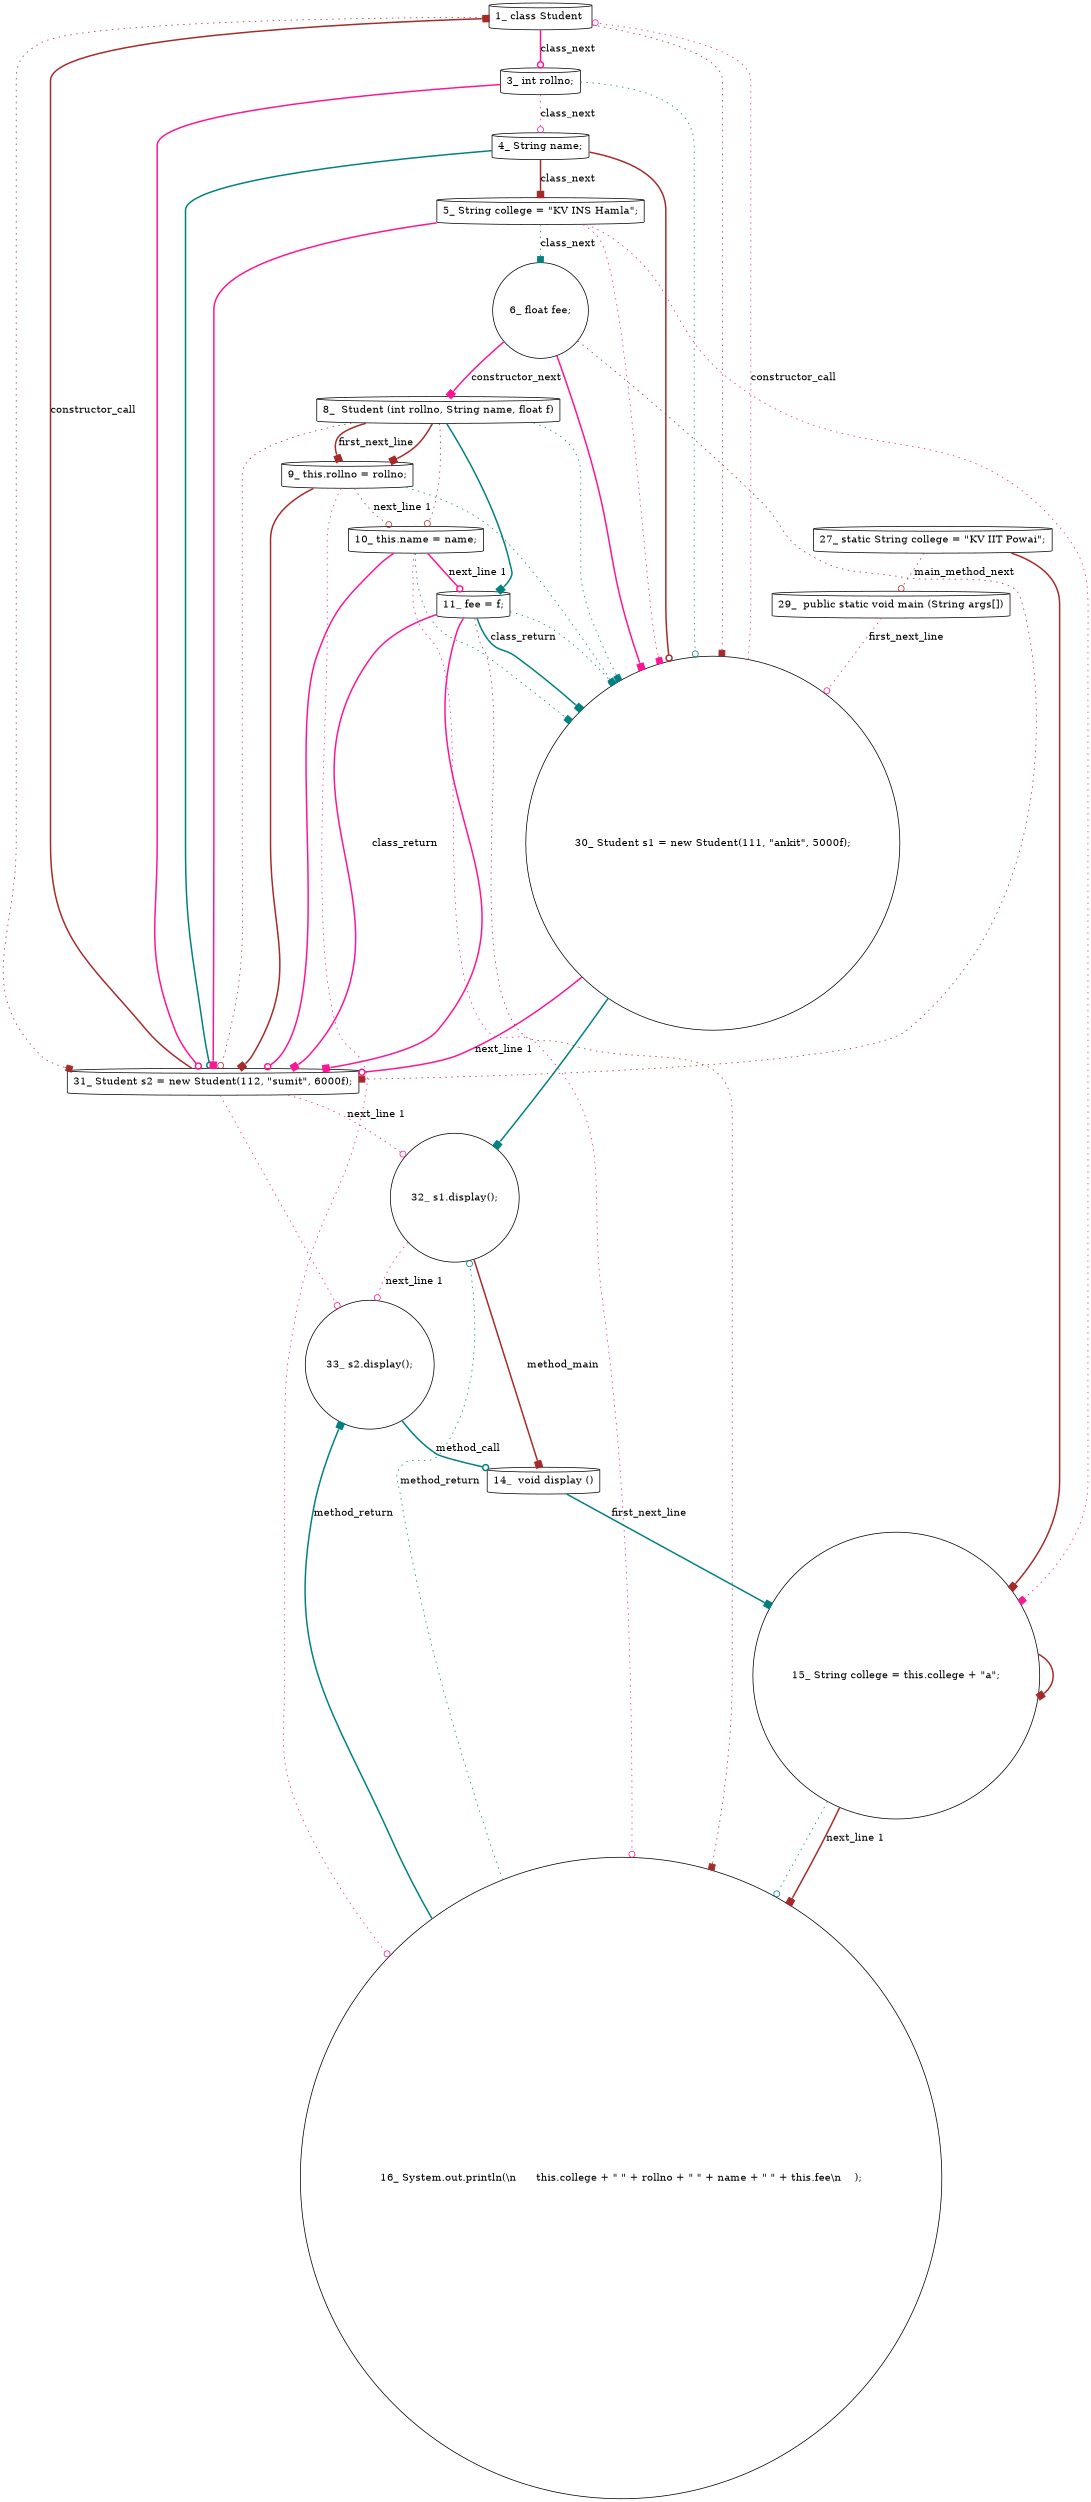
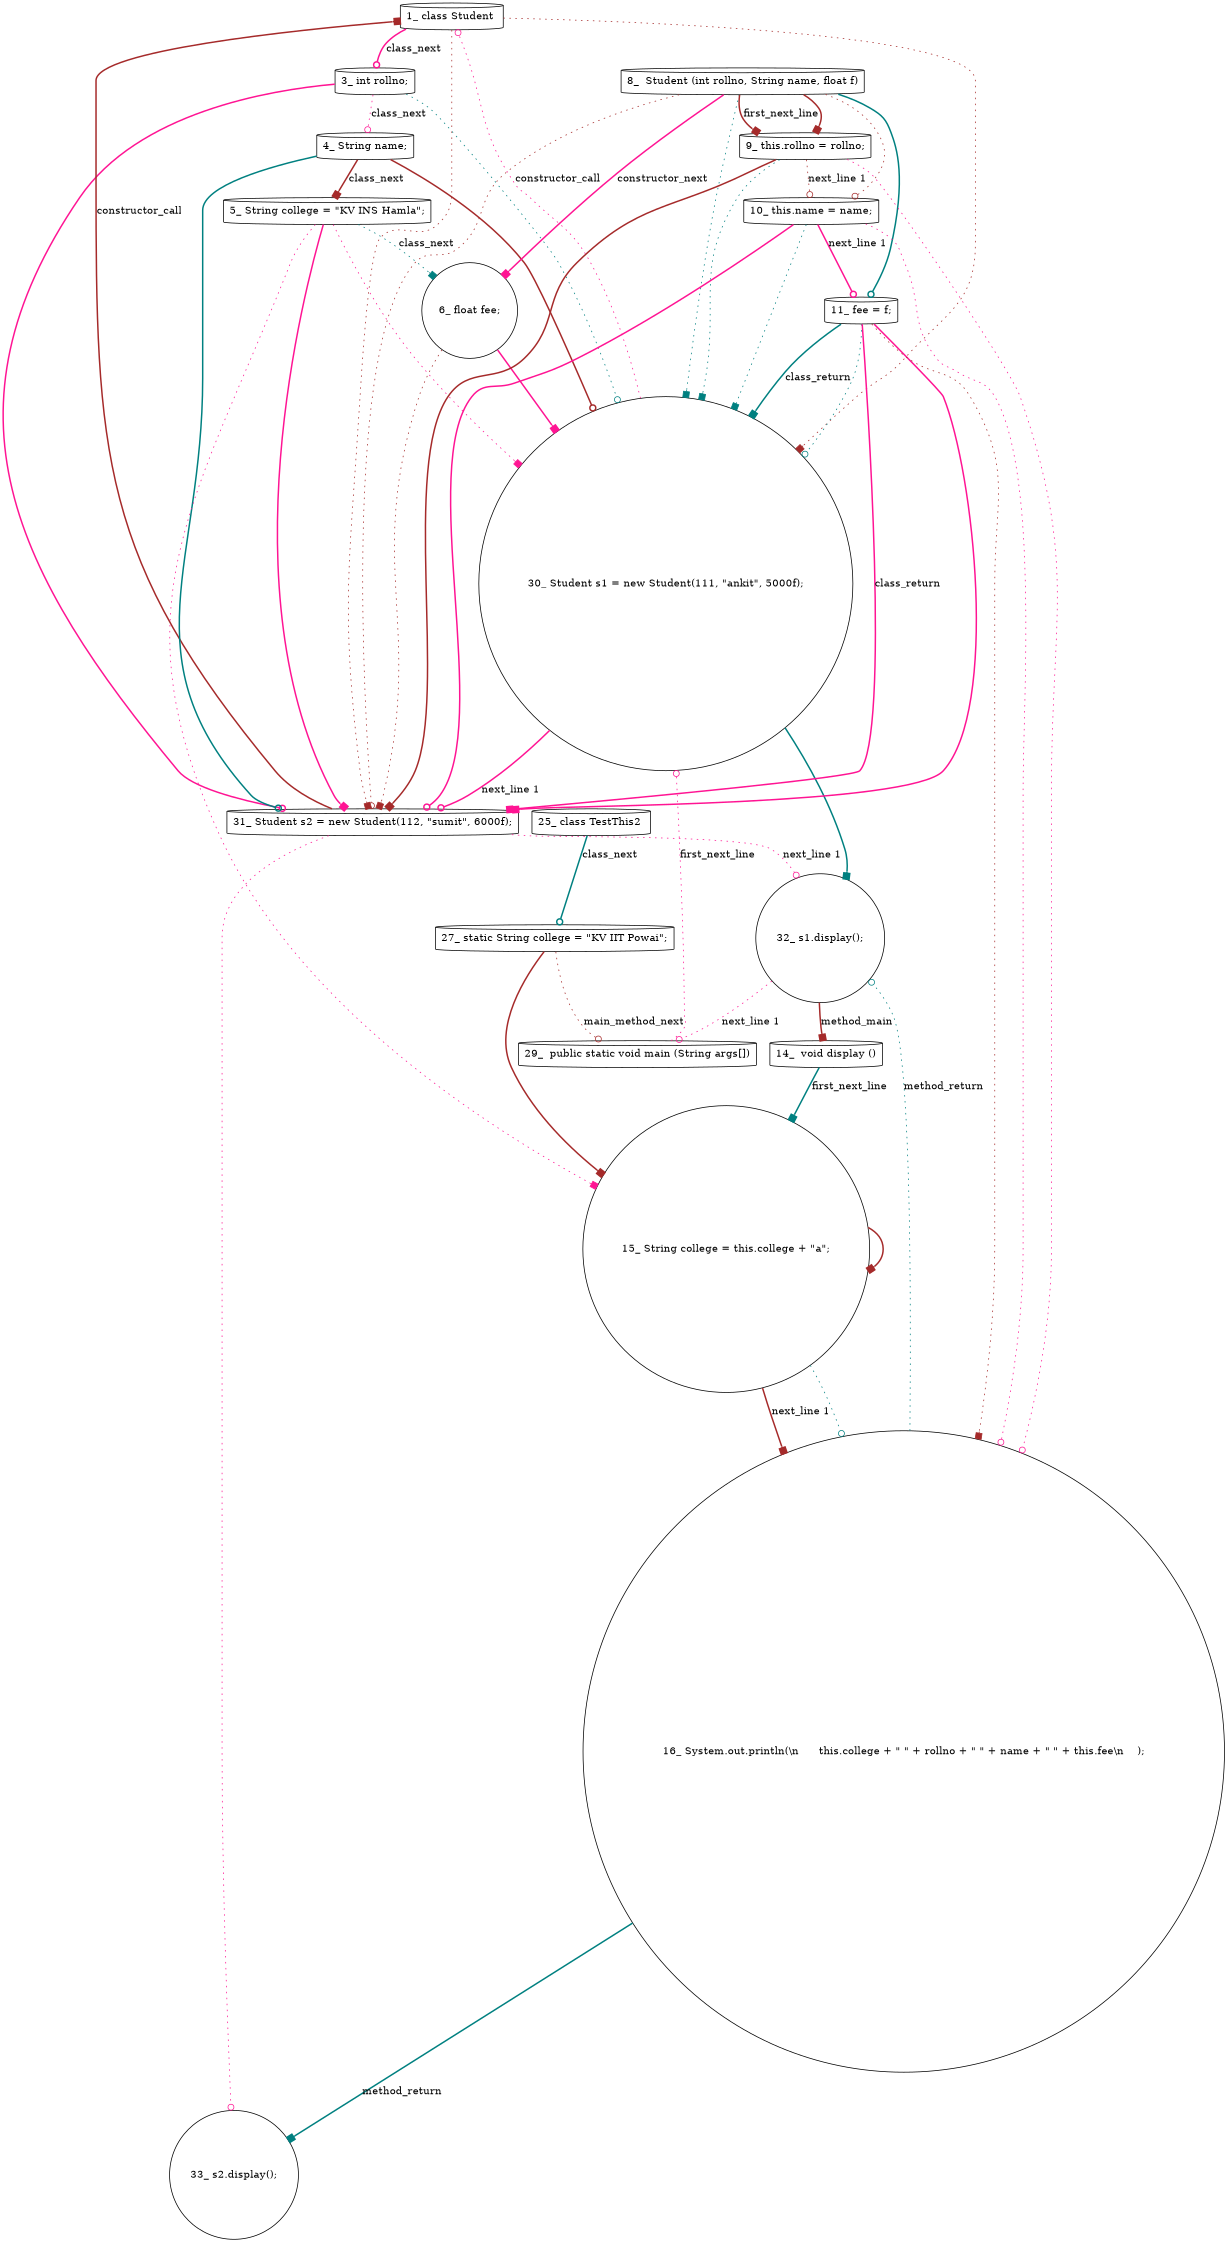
(478, 365) -> (612, 177)
(489, 503) -> (899, 180)
none -> (591, 822)
(390, 1267) -> (729, 1013)
(434, 1453) -> none
